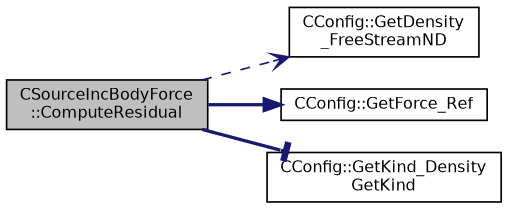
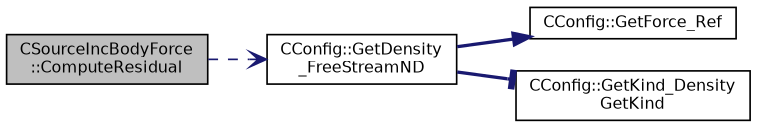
(236, 105) -> (485, 43)
(241, 140) -> (482, 75)
